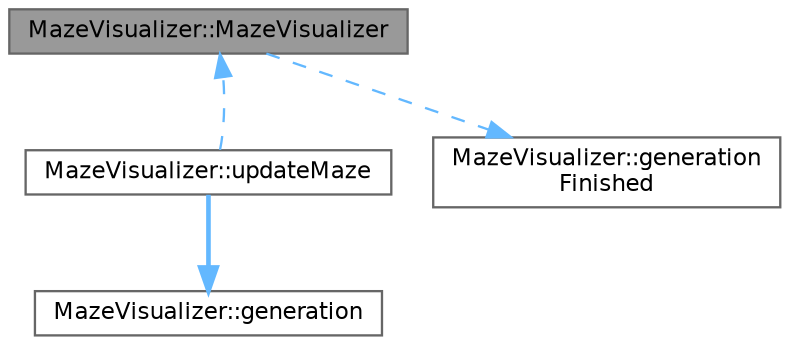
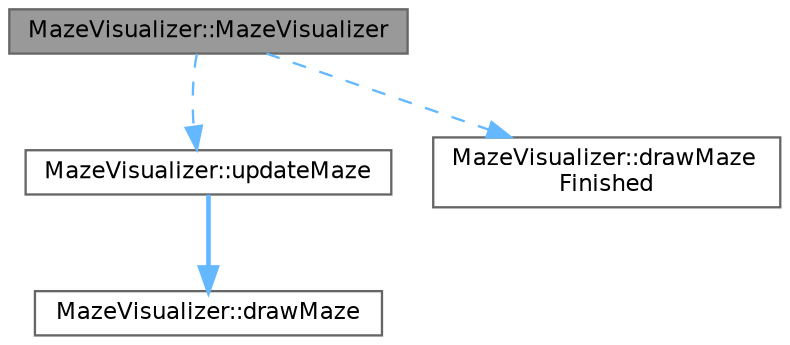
(224, 114) -> (193, 90)
(607, 172) -> (607, 172)
(208, 313) -> (208, 313)
